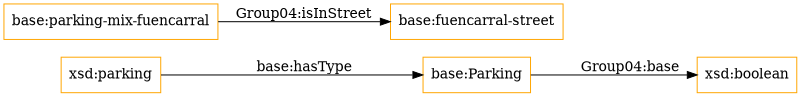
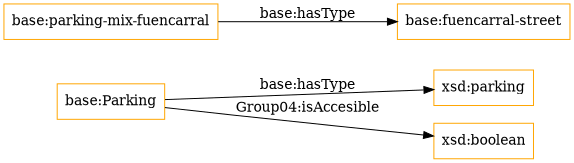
(304, 14) -> (308, 14)
(630, 68) -> (308, 108)
(287, 75) -> (294, 95)
